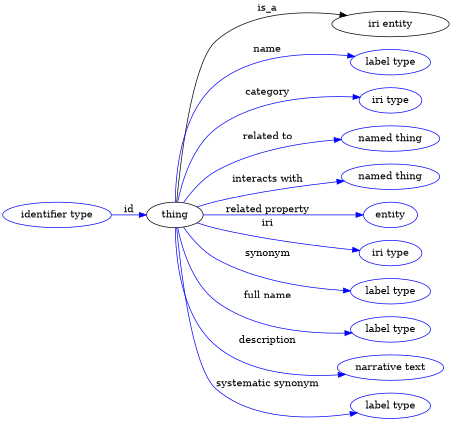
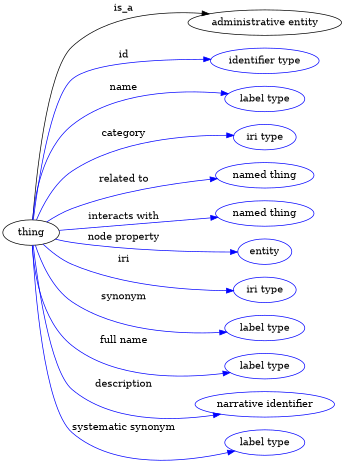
(391, 24) -> (265, 23)
(268, 210) -> (124, 237)
(125, 215) -> (68, 84)
(391, 368) -> (265, 404)
